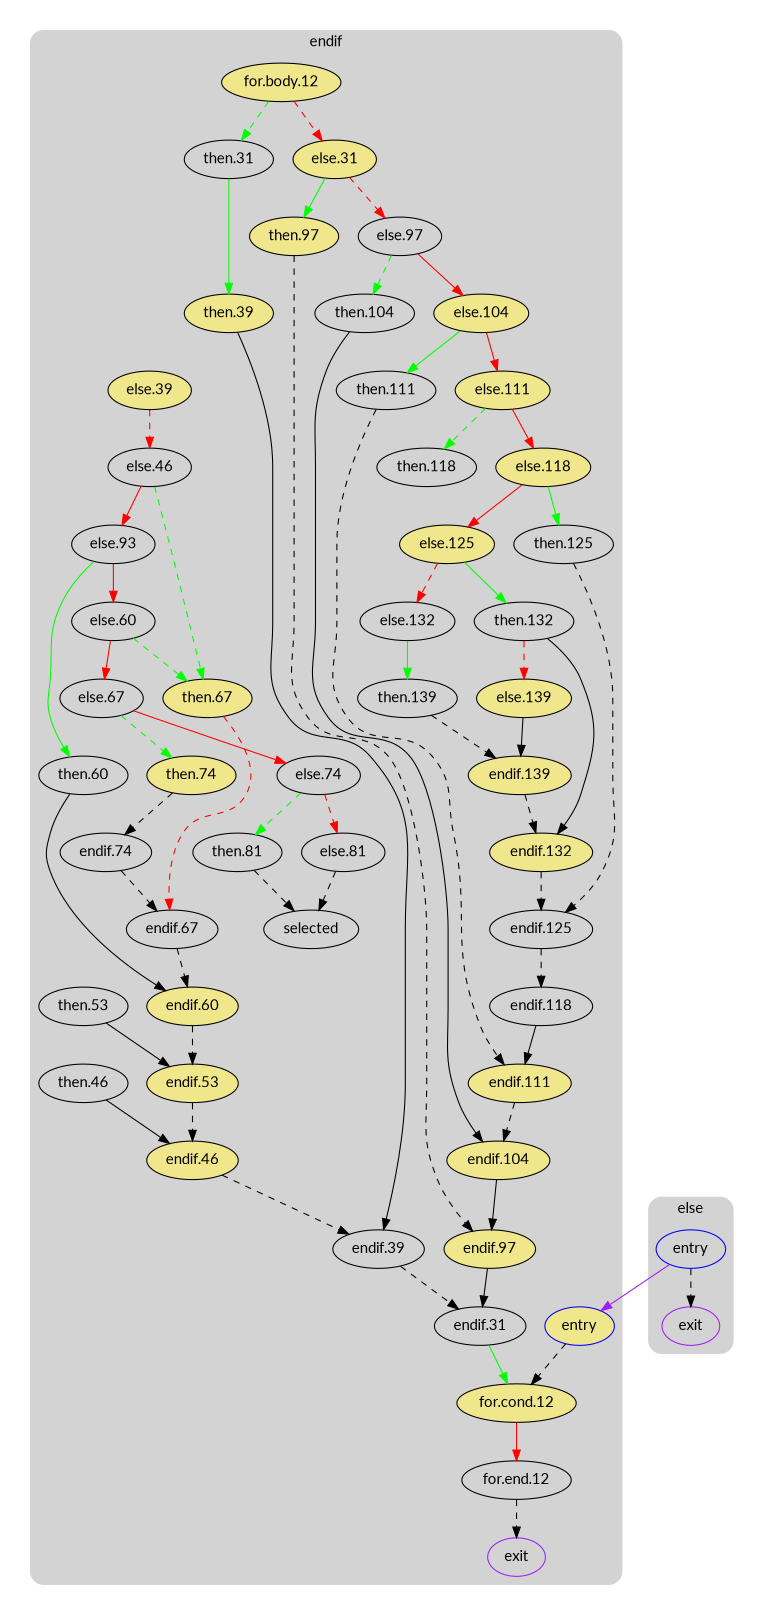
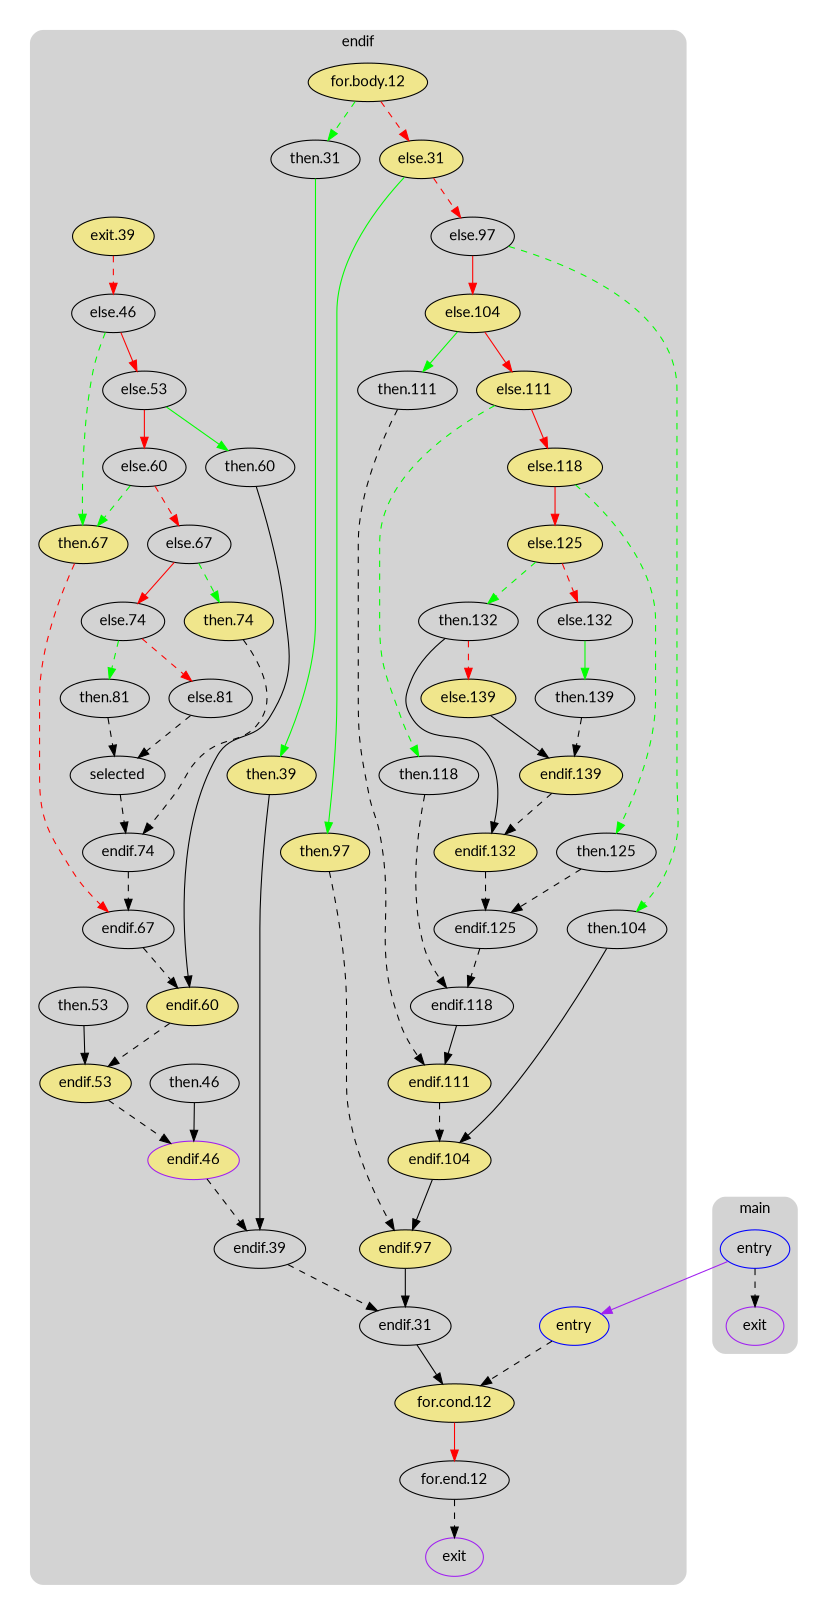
(150, 390) -> (113, 236)
(552, 500) -> (656, 644)
(113, 544) -> (144, 390)
(481, 579) -> (516, 579)
(108, 655) -> (164, 501)
none -> (122, 809)
none -> (416, 889)
(192, 1160) -> (194, 1160)
(691, 1209) -> (755, 1209)
(496, 1359) -> (427, 1360)
